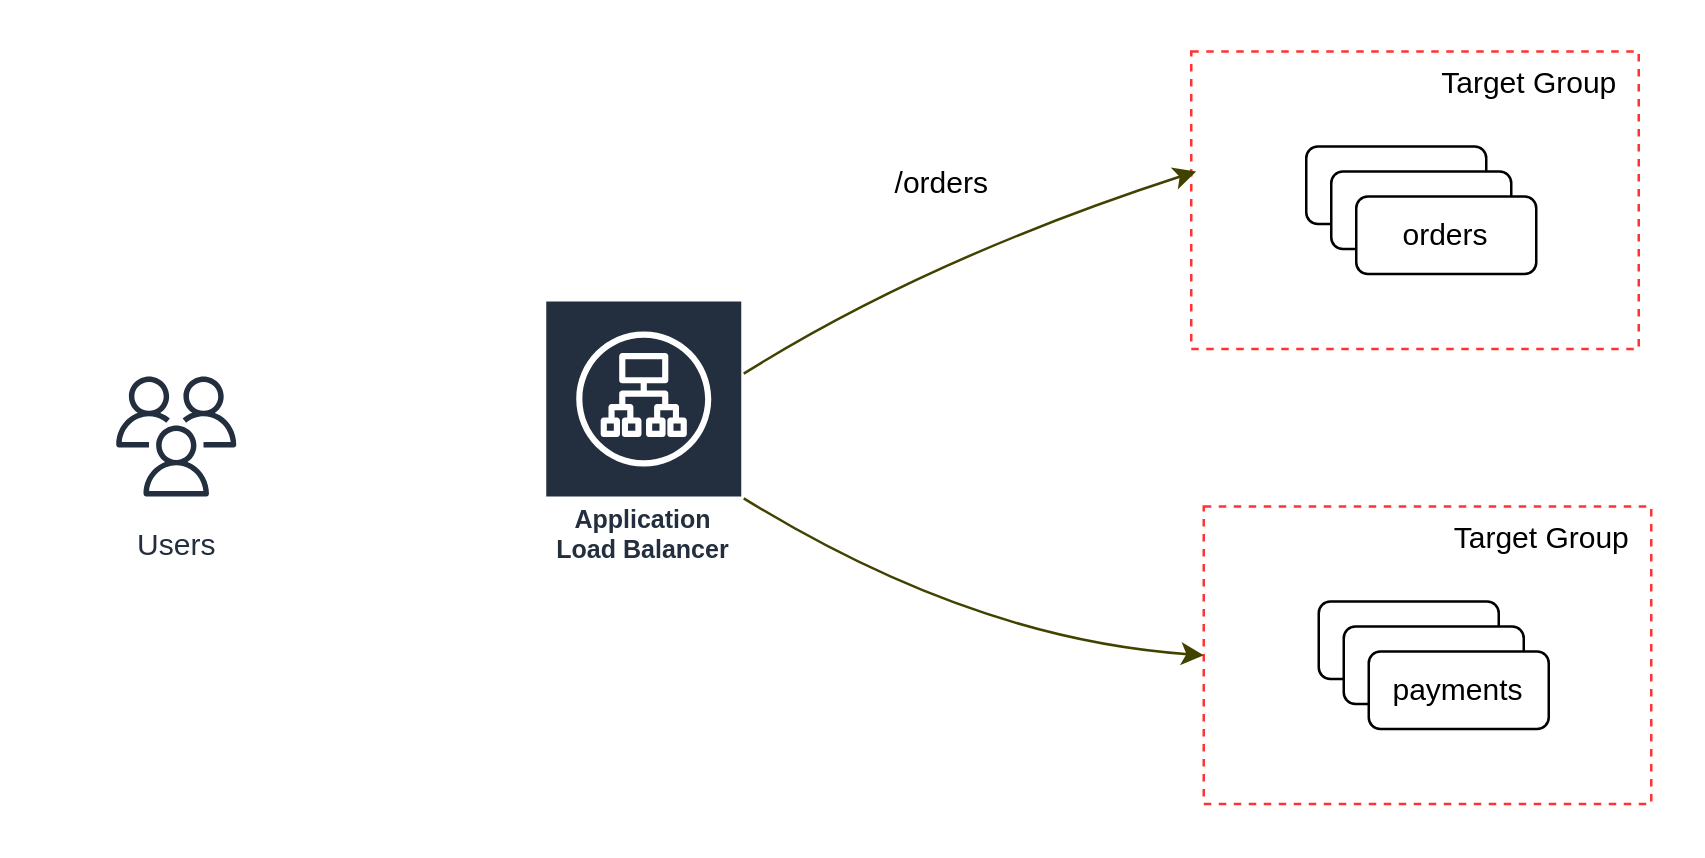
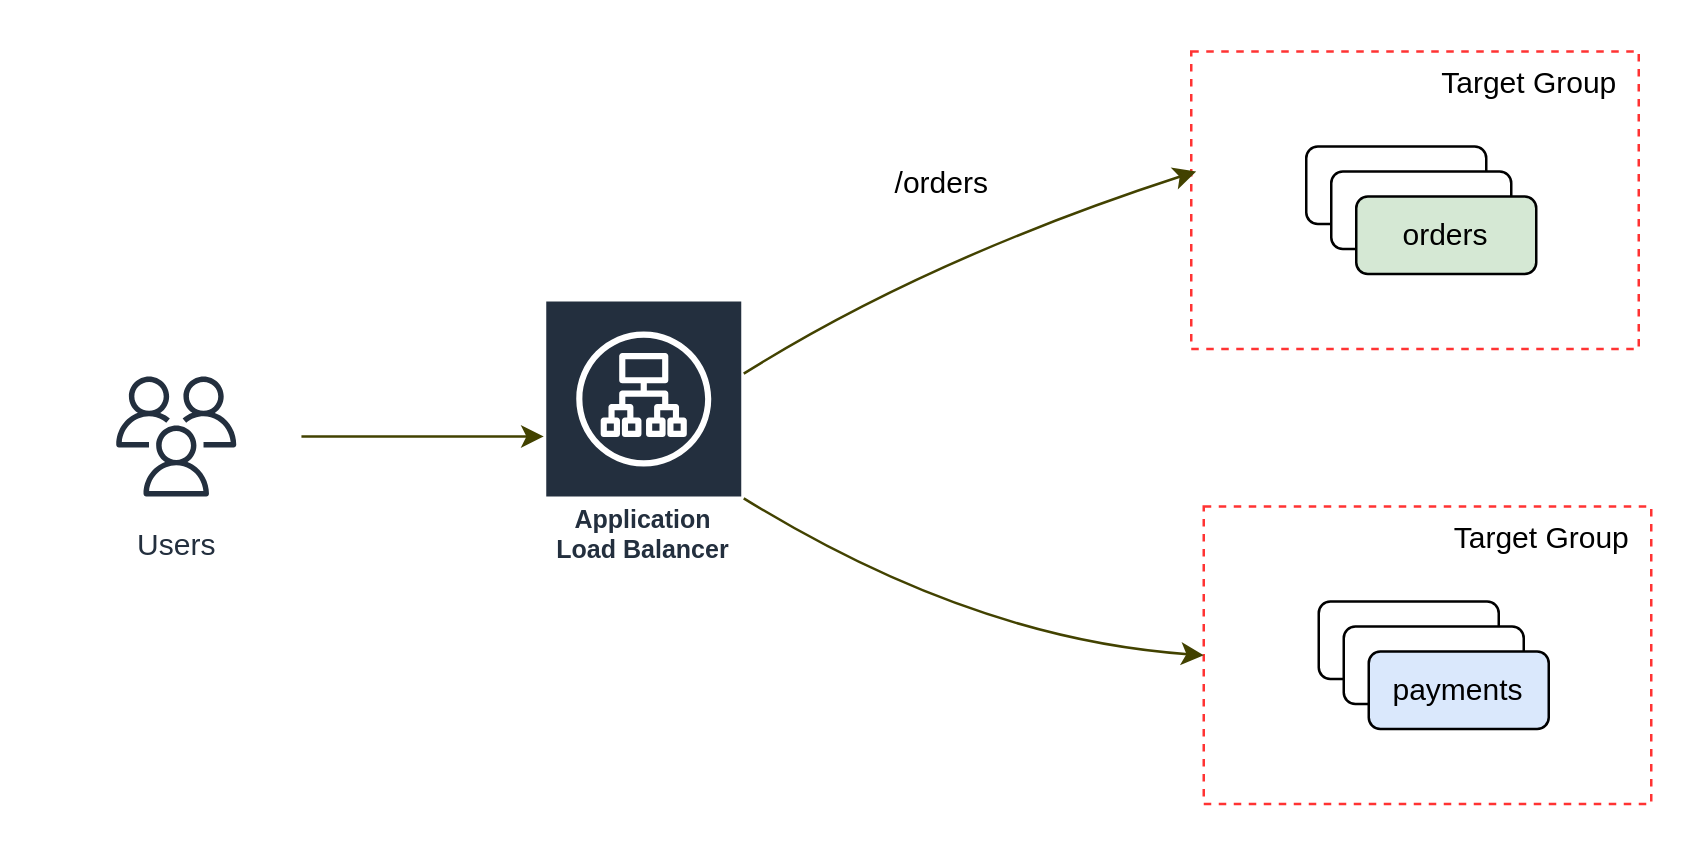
(1446, 235) -> (1446, 235)
none -> (415, 436)
(1459, 690) -> (1459, 690)
